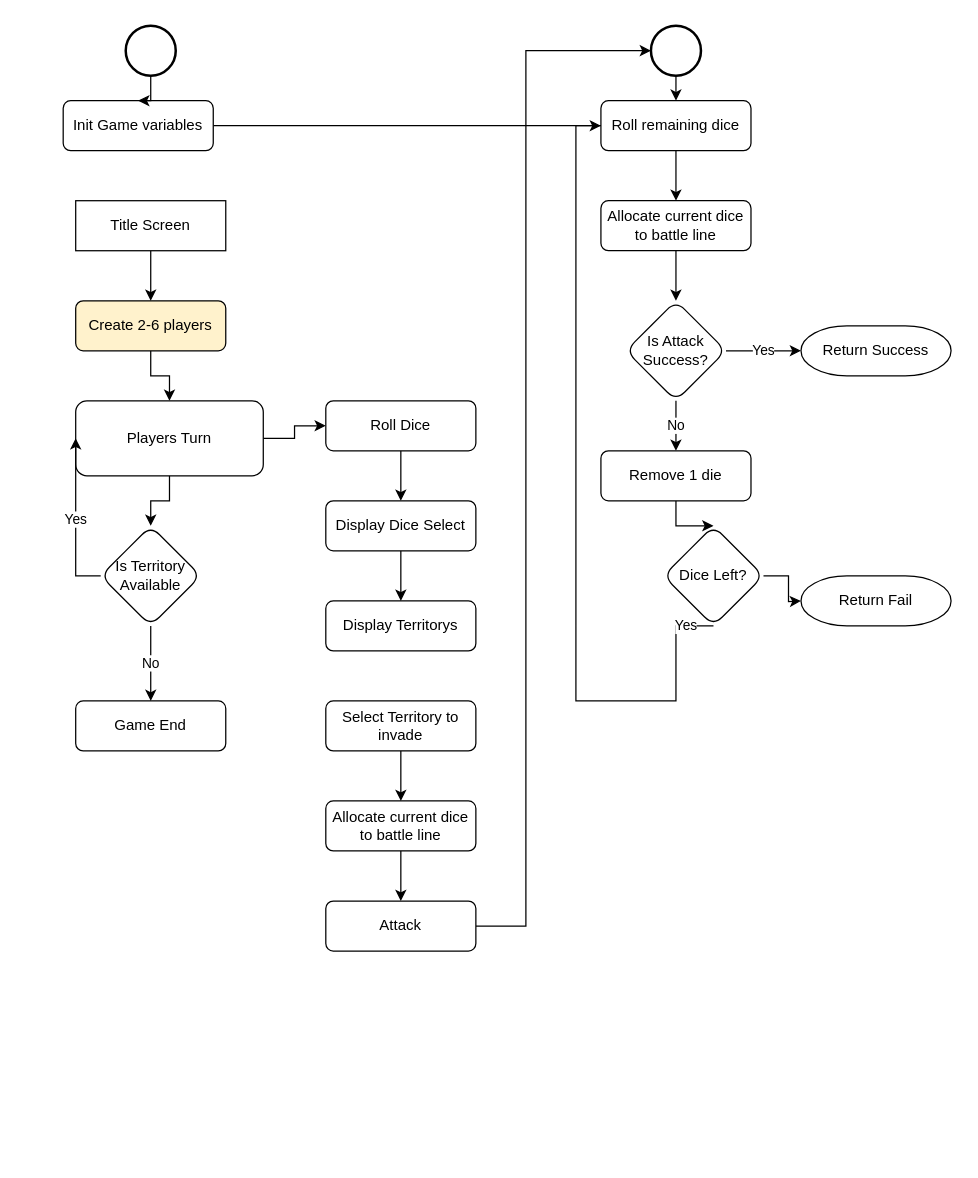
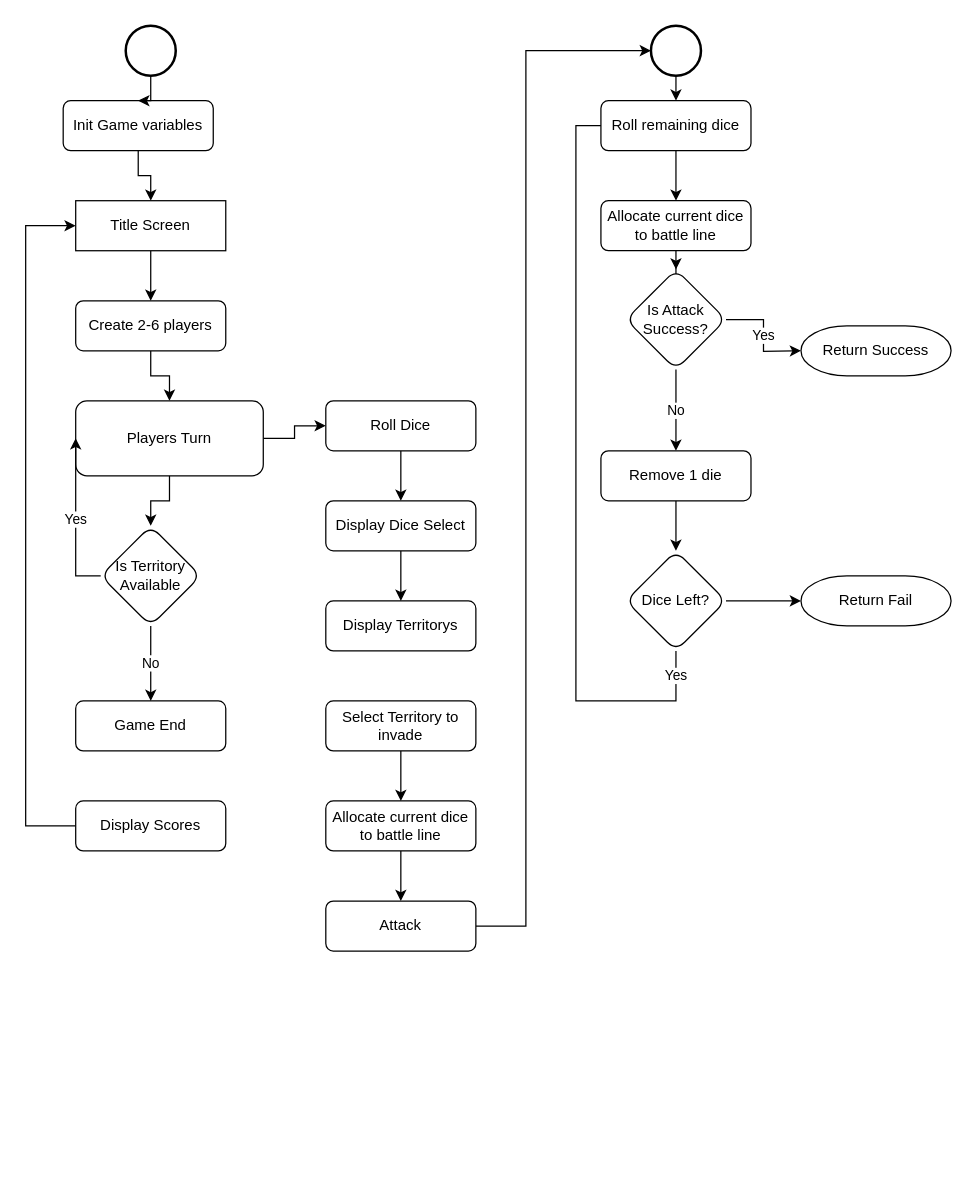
(392, 126) -> (140, 176)
(151, 326) -> (151, 326)
(676, 351) -> (676, 319)
none -> (26, 530)
(713, 576) -> (676, 601)
none -> (151, 826)
